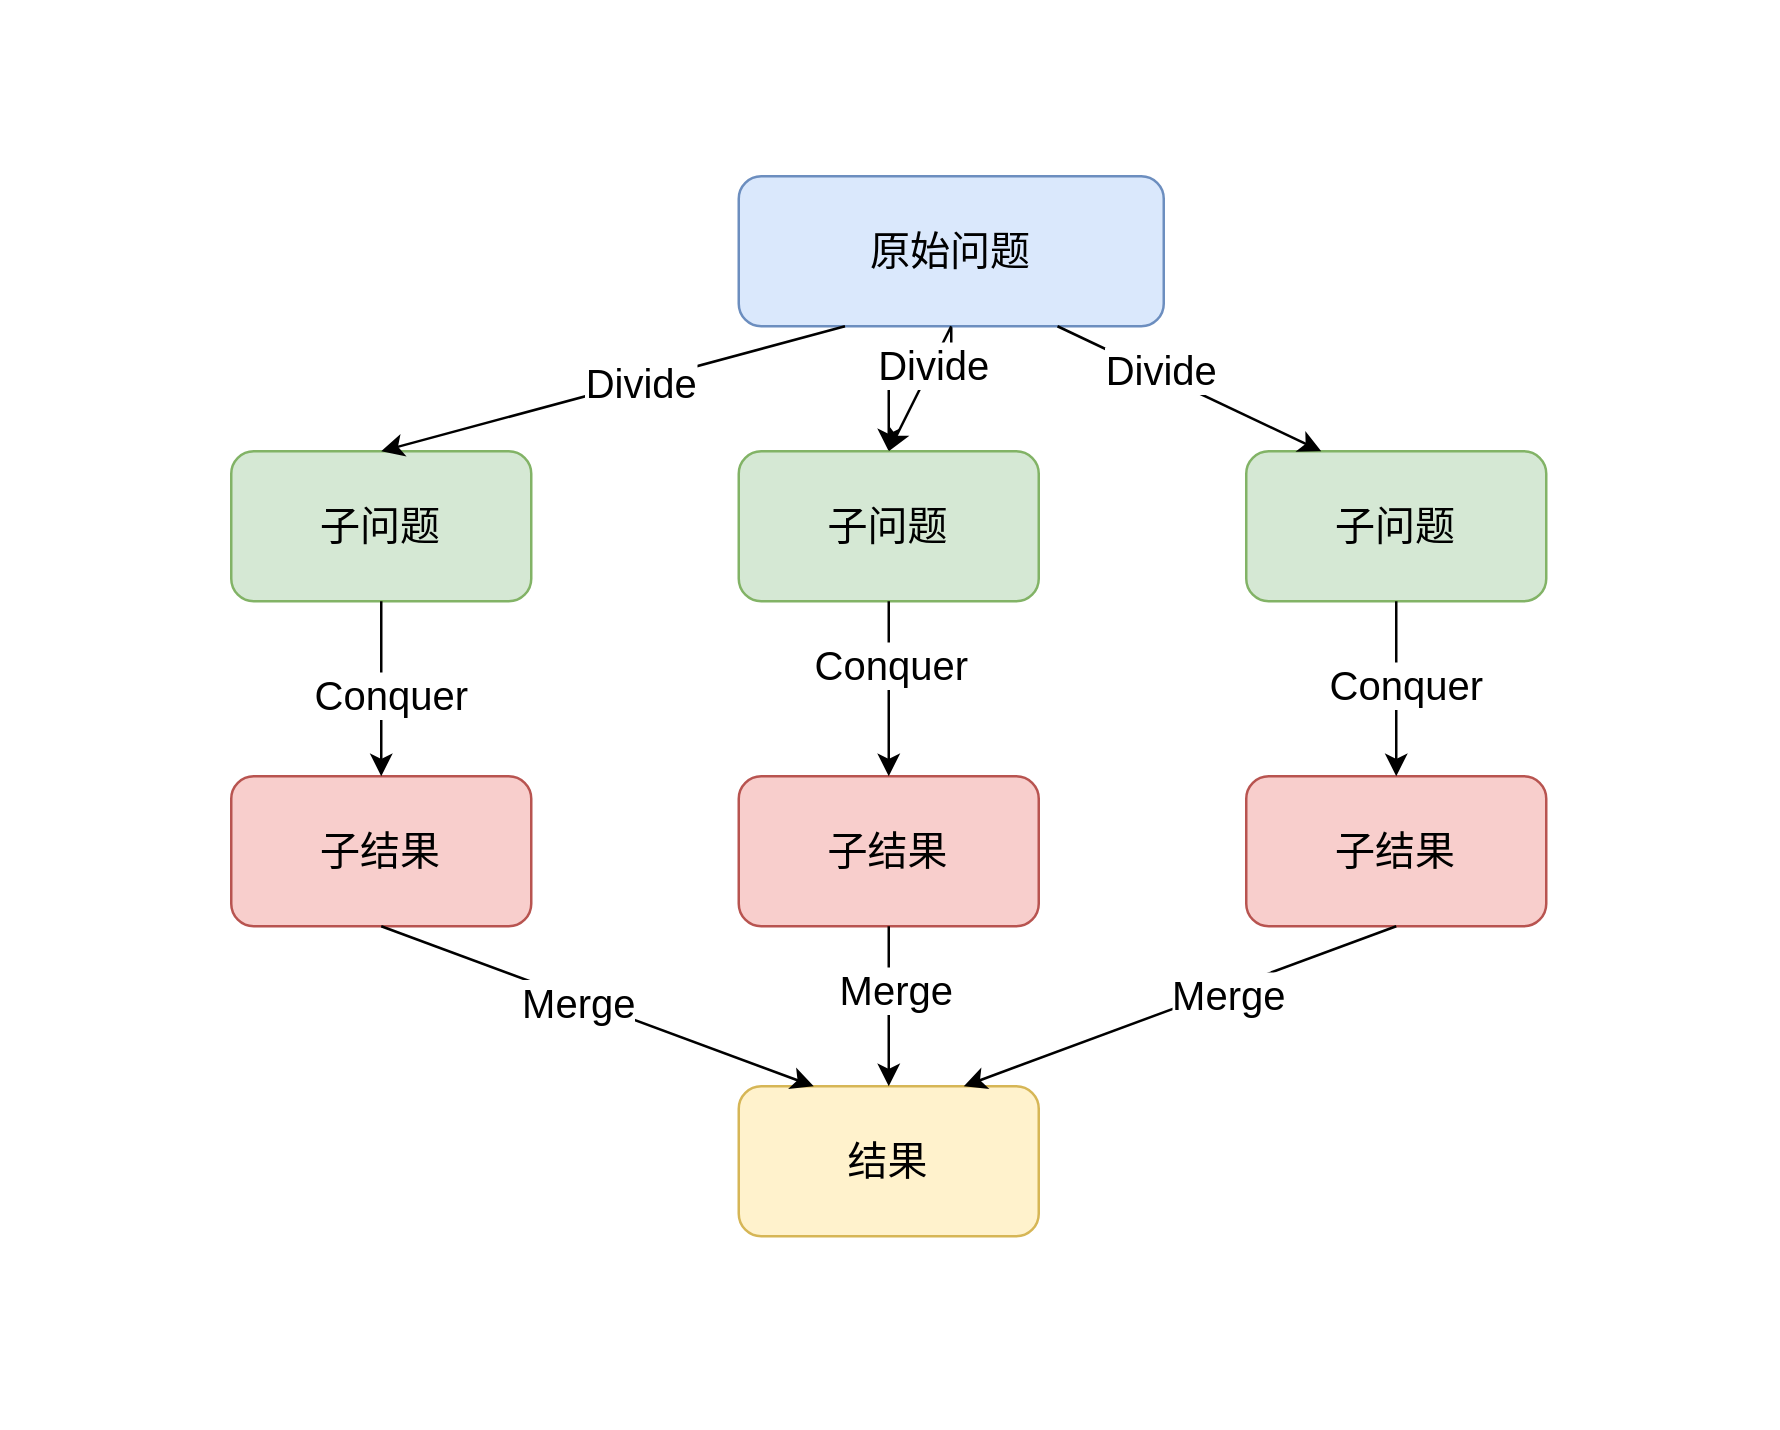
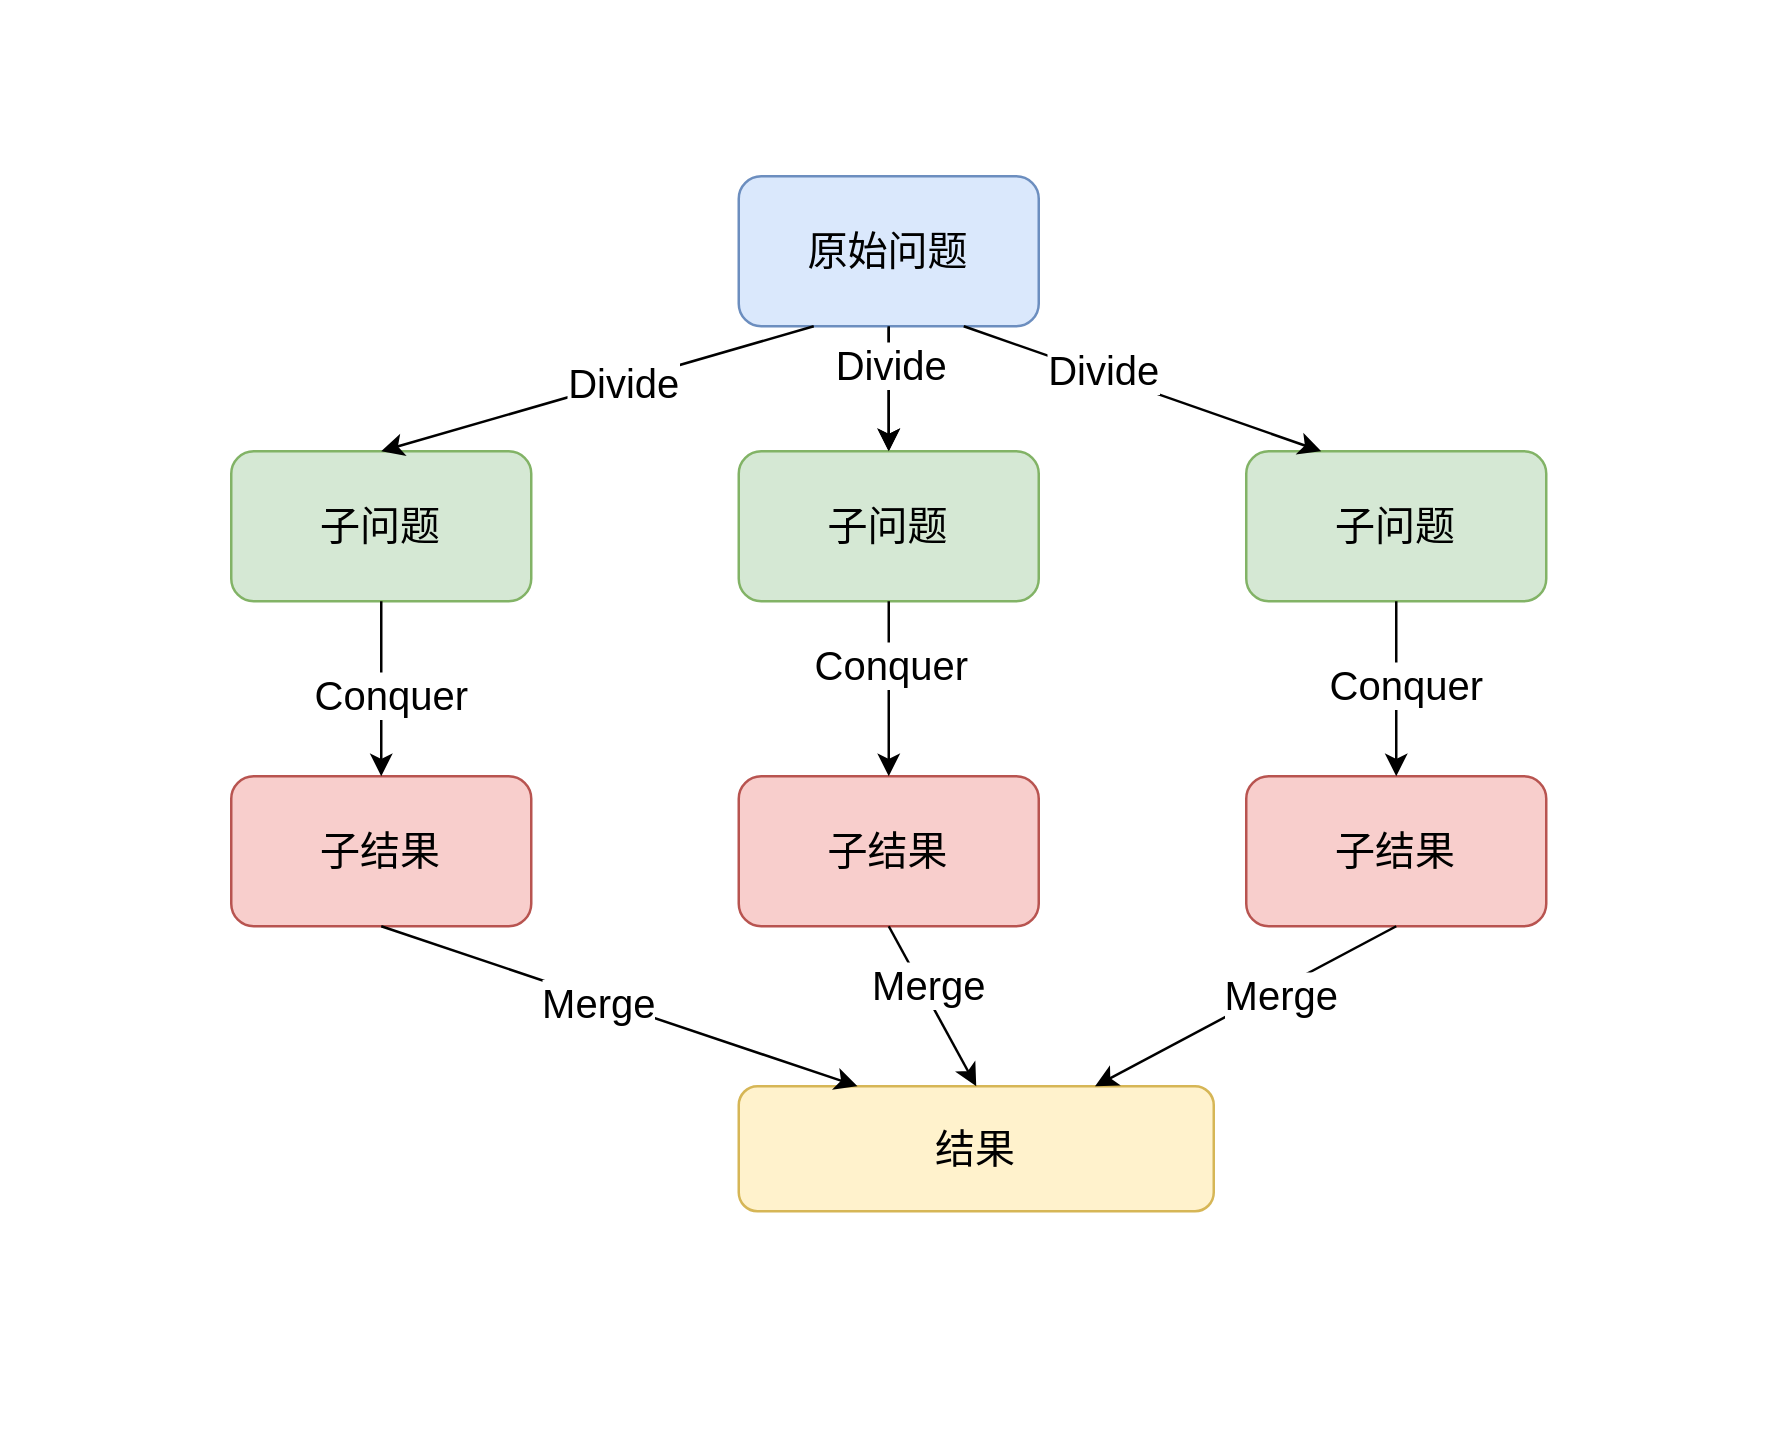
(951, 251) -> (889, 251)
(889, 1161) -> (976, 1149)
